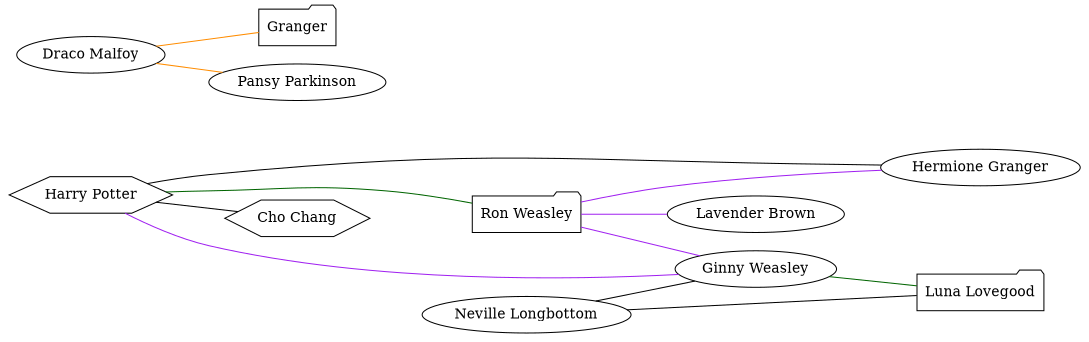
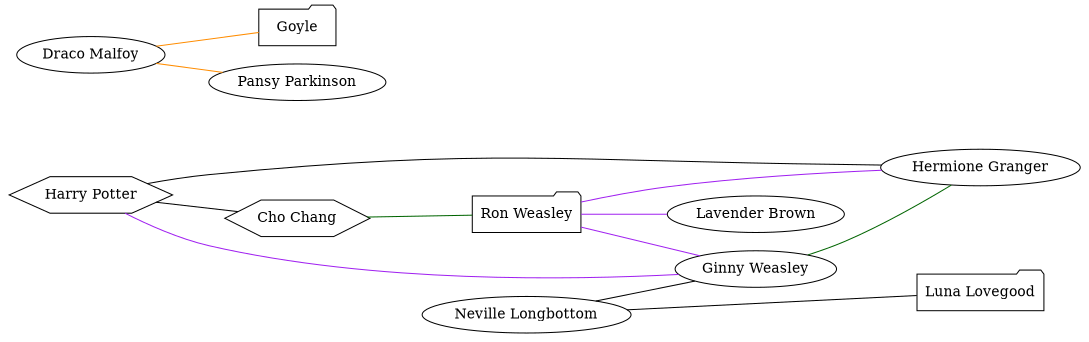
(297, 27) -> (297, 27)
(319, 188) -> (420, 216)
(873, 281) -> (881, 224)
